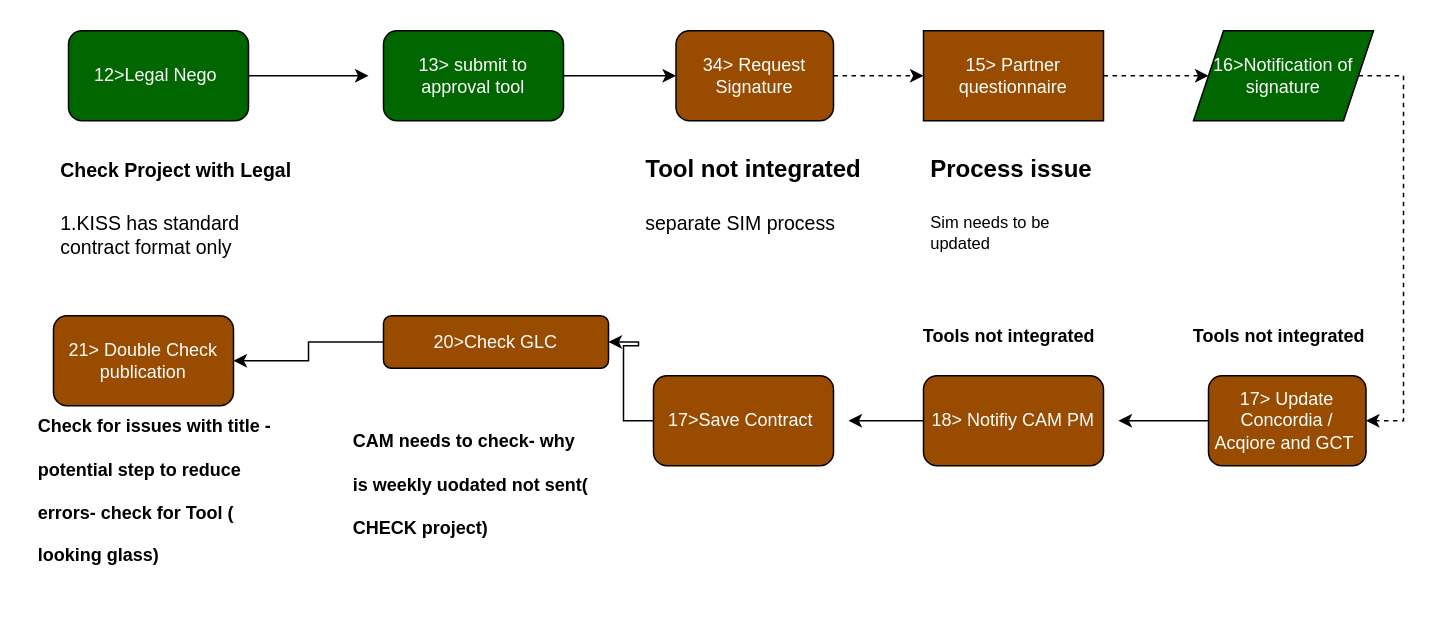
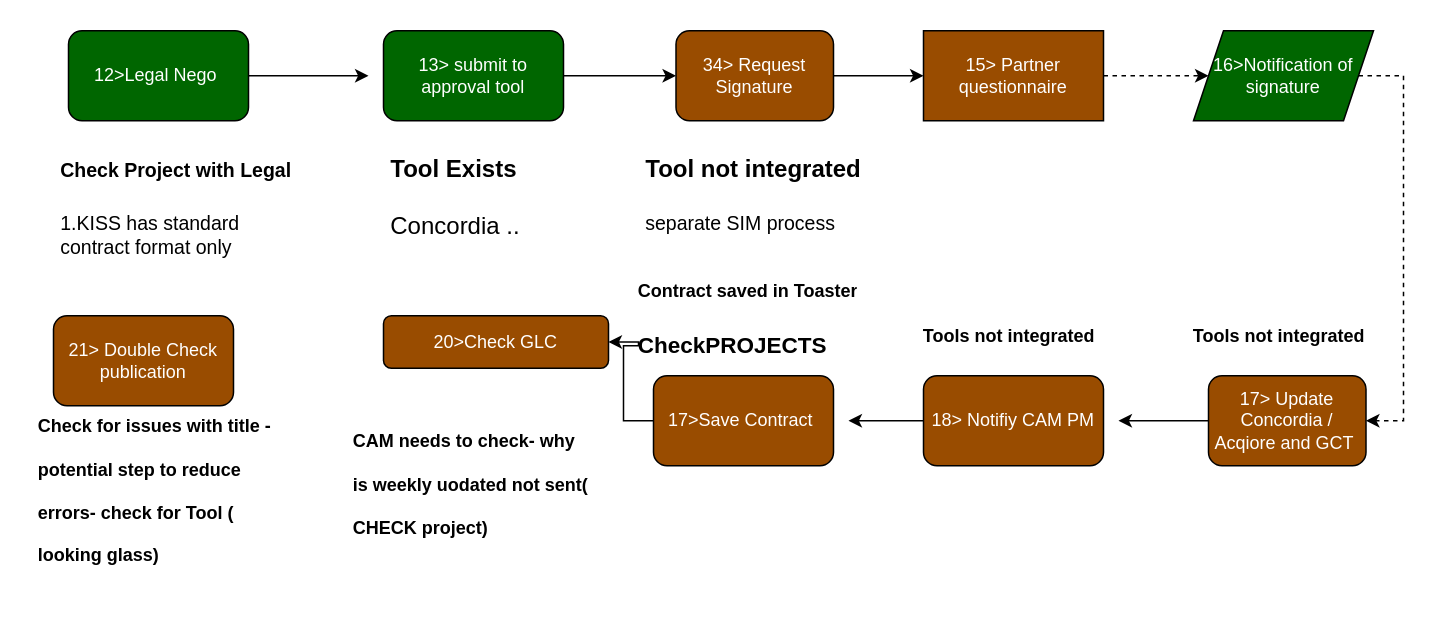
(874, 76) -> (874, 76)
none -> (473, 196)
(1021, 196) -> none
none -> (755, 316)
(308, 346) -> none
